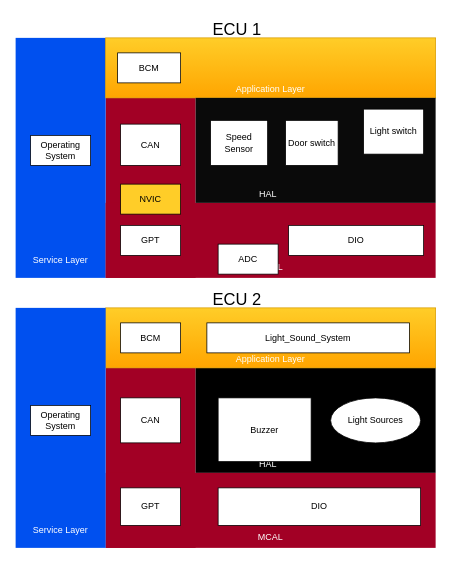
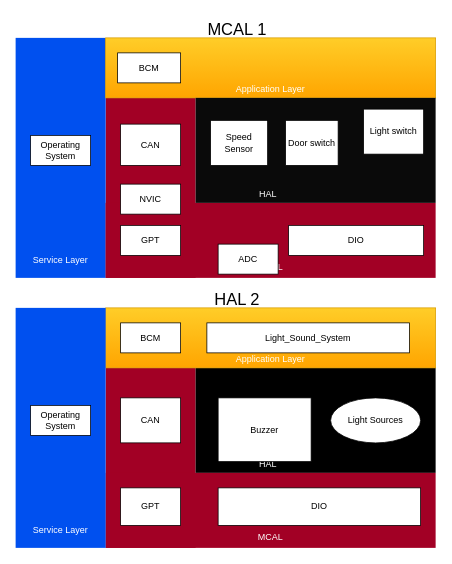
(237, 30) -> (237, 30)
(150, 199) -> (150, 199)
(237, 300) -> (237, 300)
